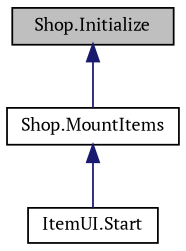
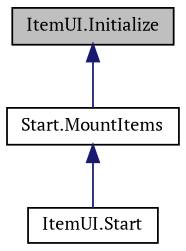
(93, 26) -> (93, 26)
(93, 126) -> (93, 126)
